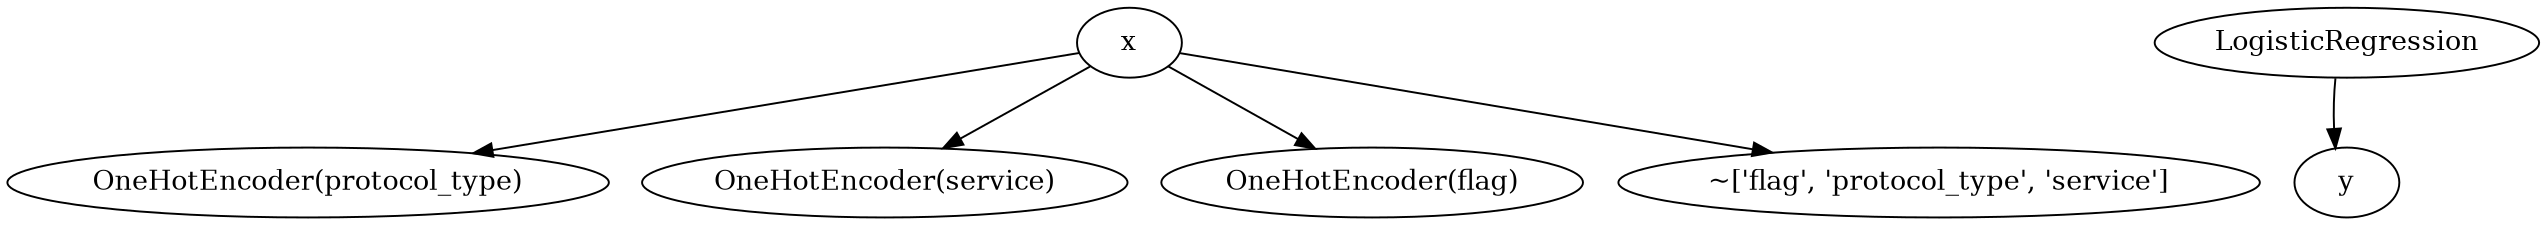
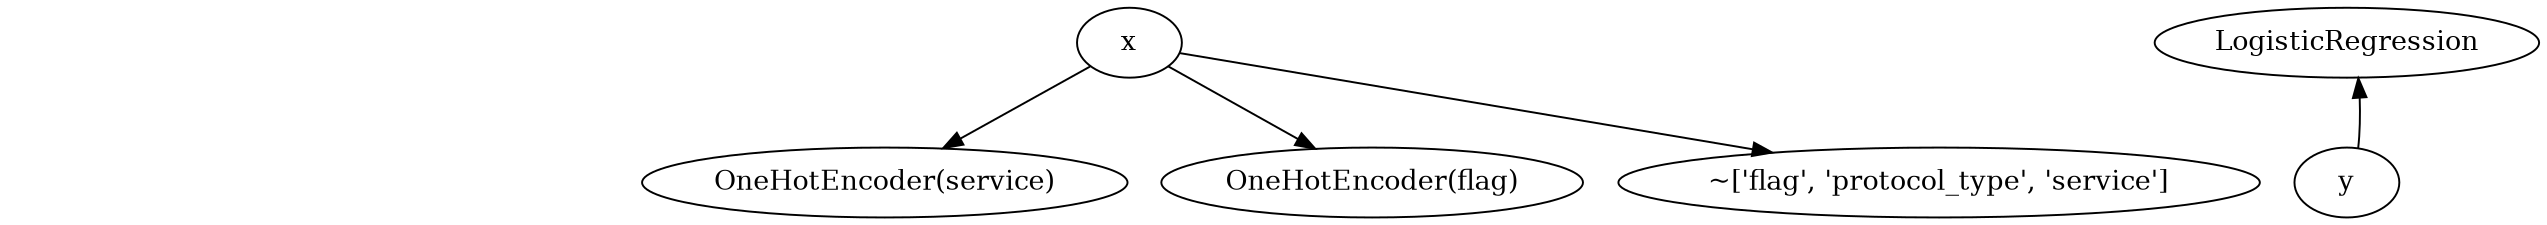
(2334, 103) -> (2360, 123)
(308, 183) -> none
